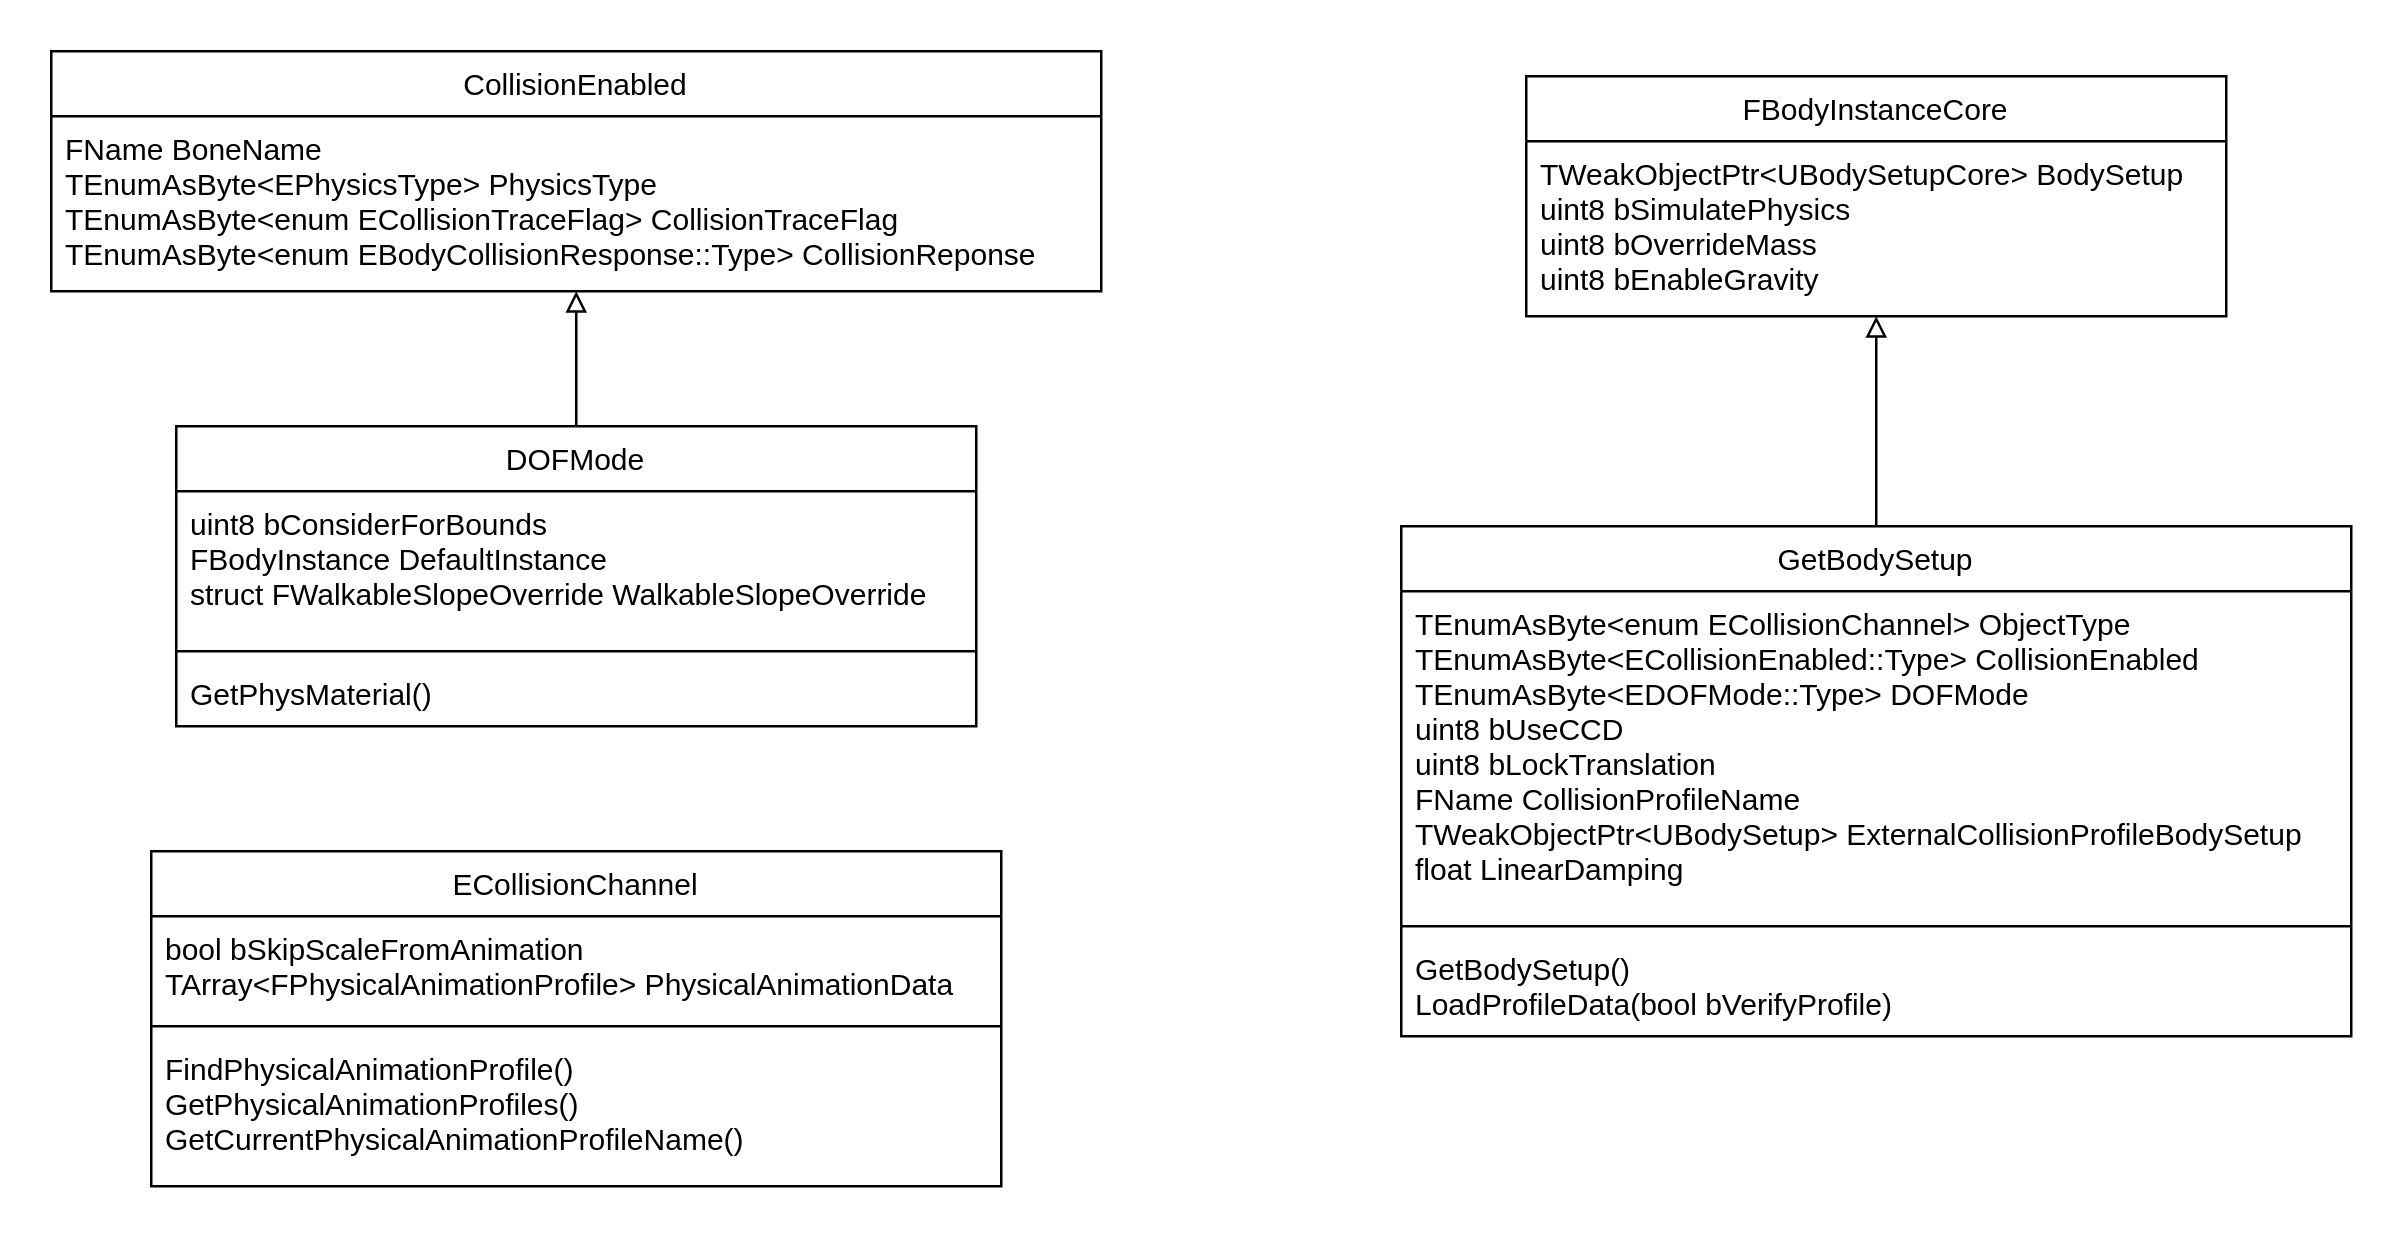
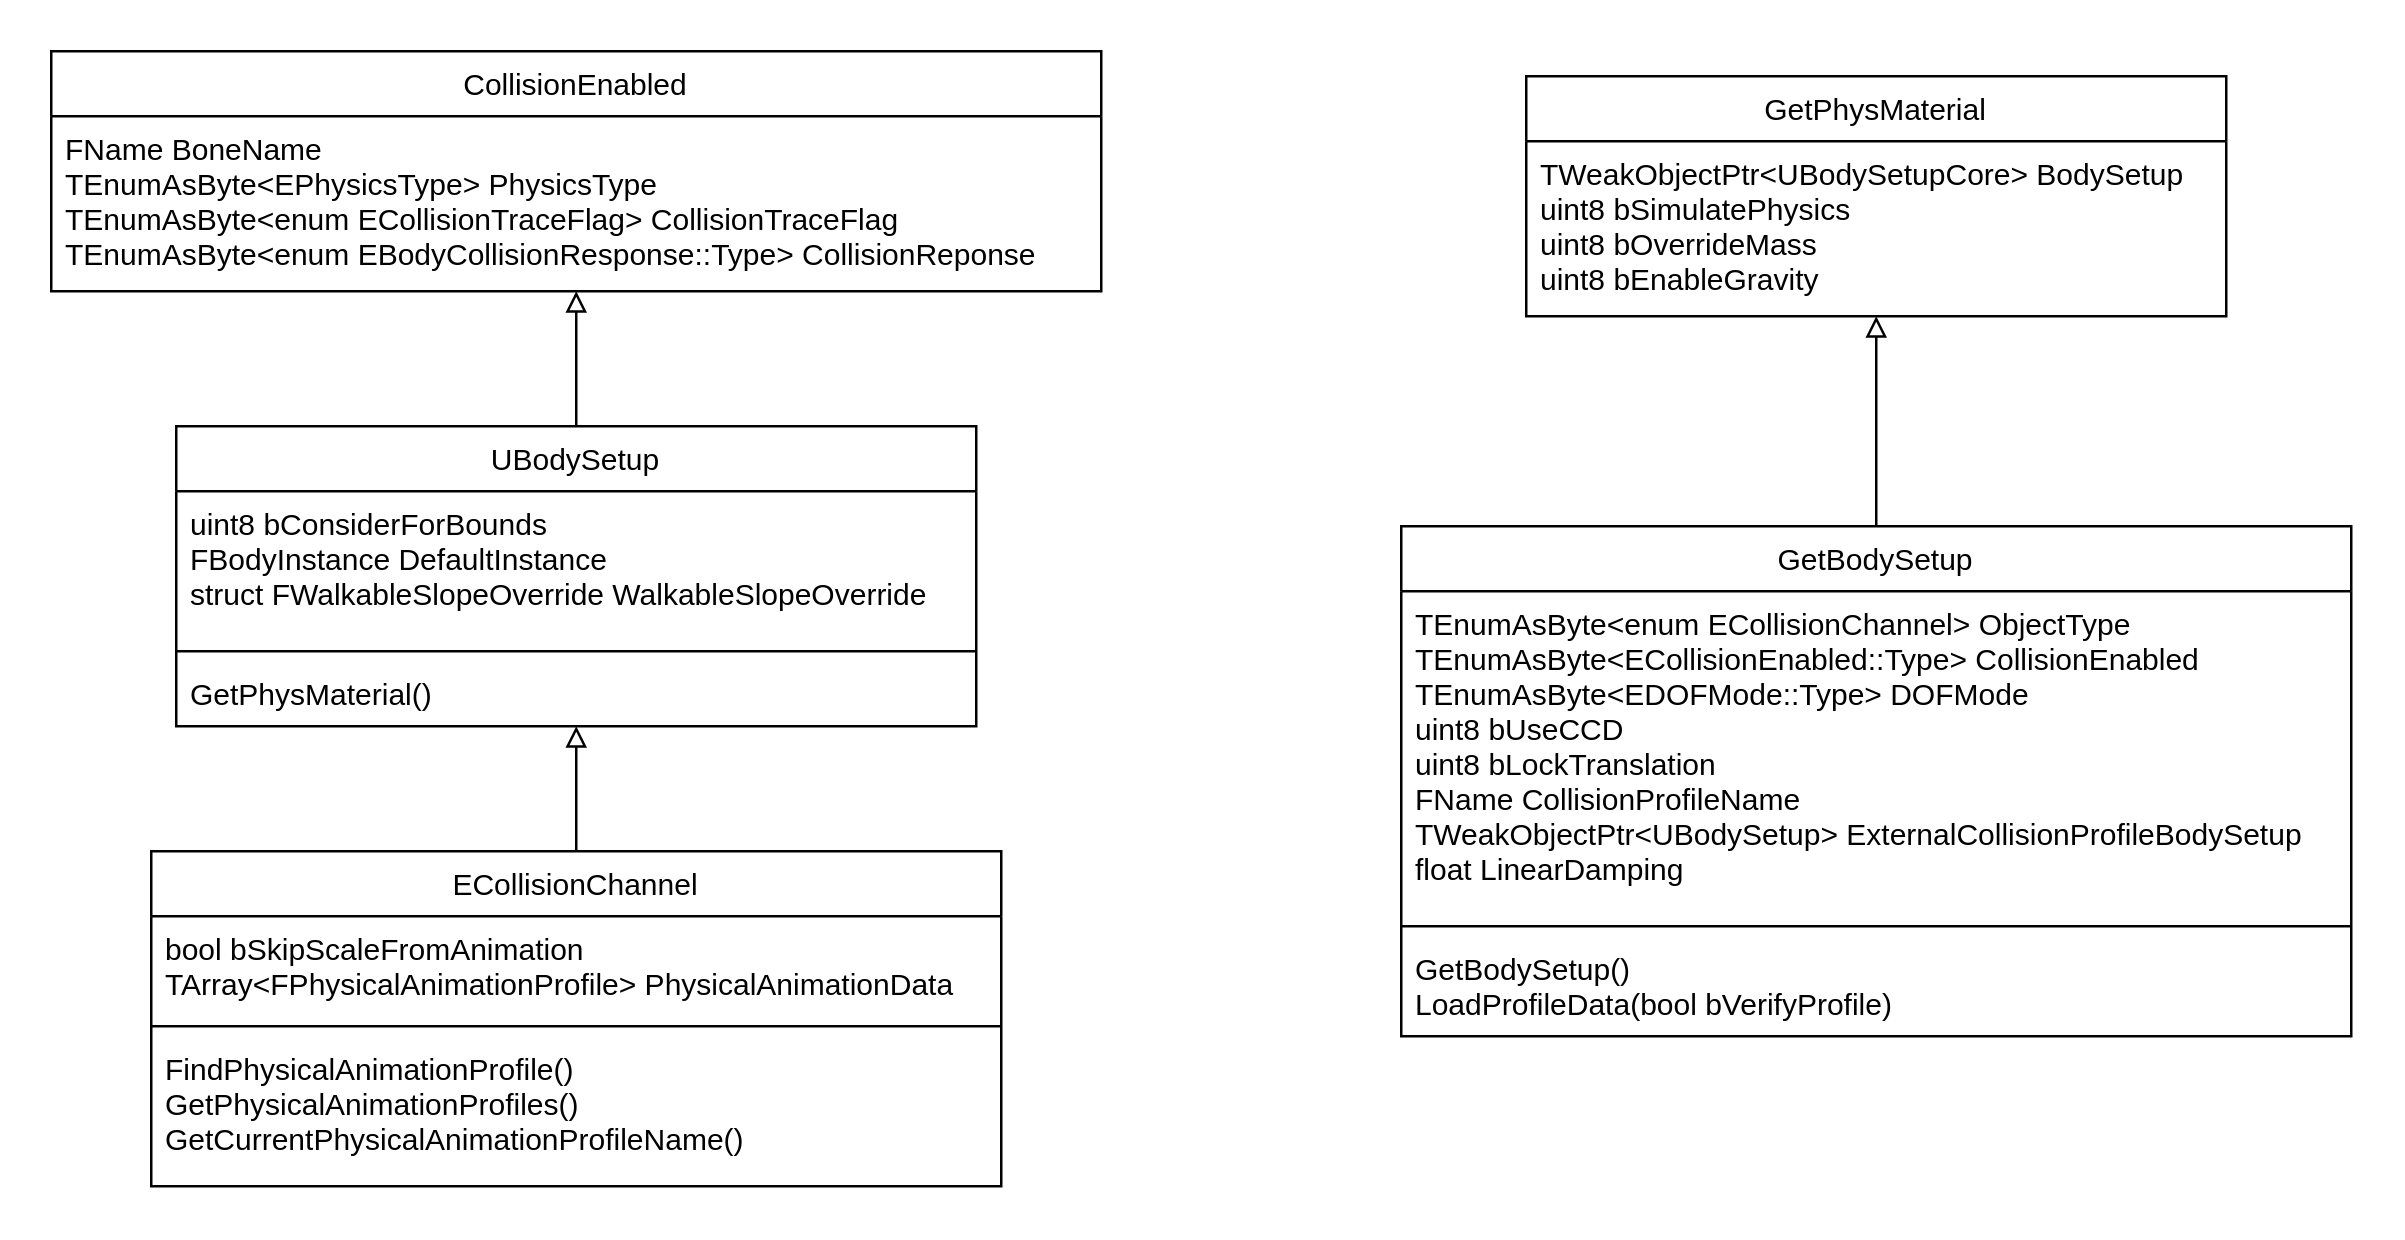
(1875, 110) -> (1875, 110)
(575, 460) -> (575, 460)
none -> (576, 799)
